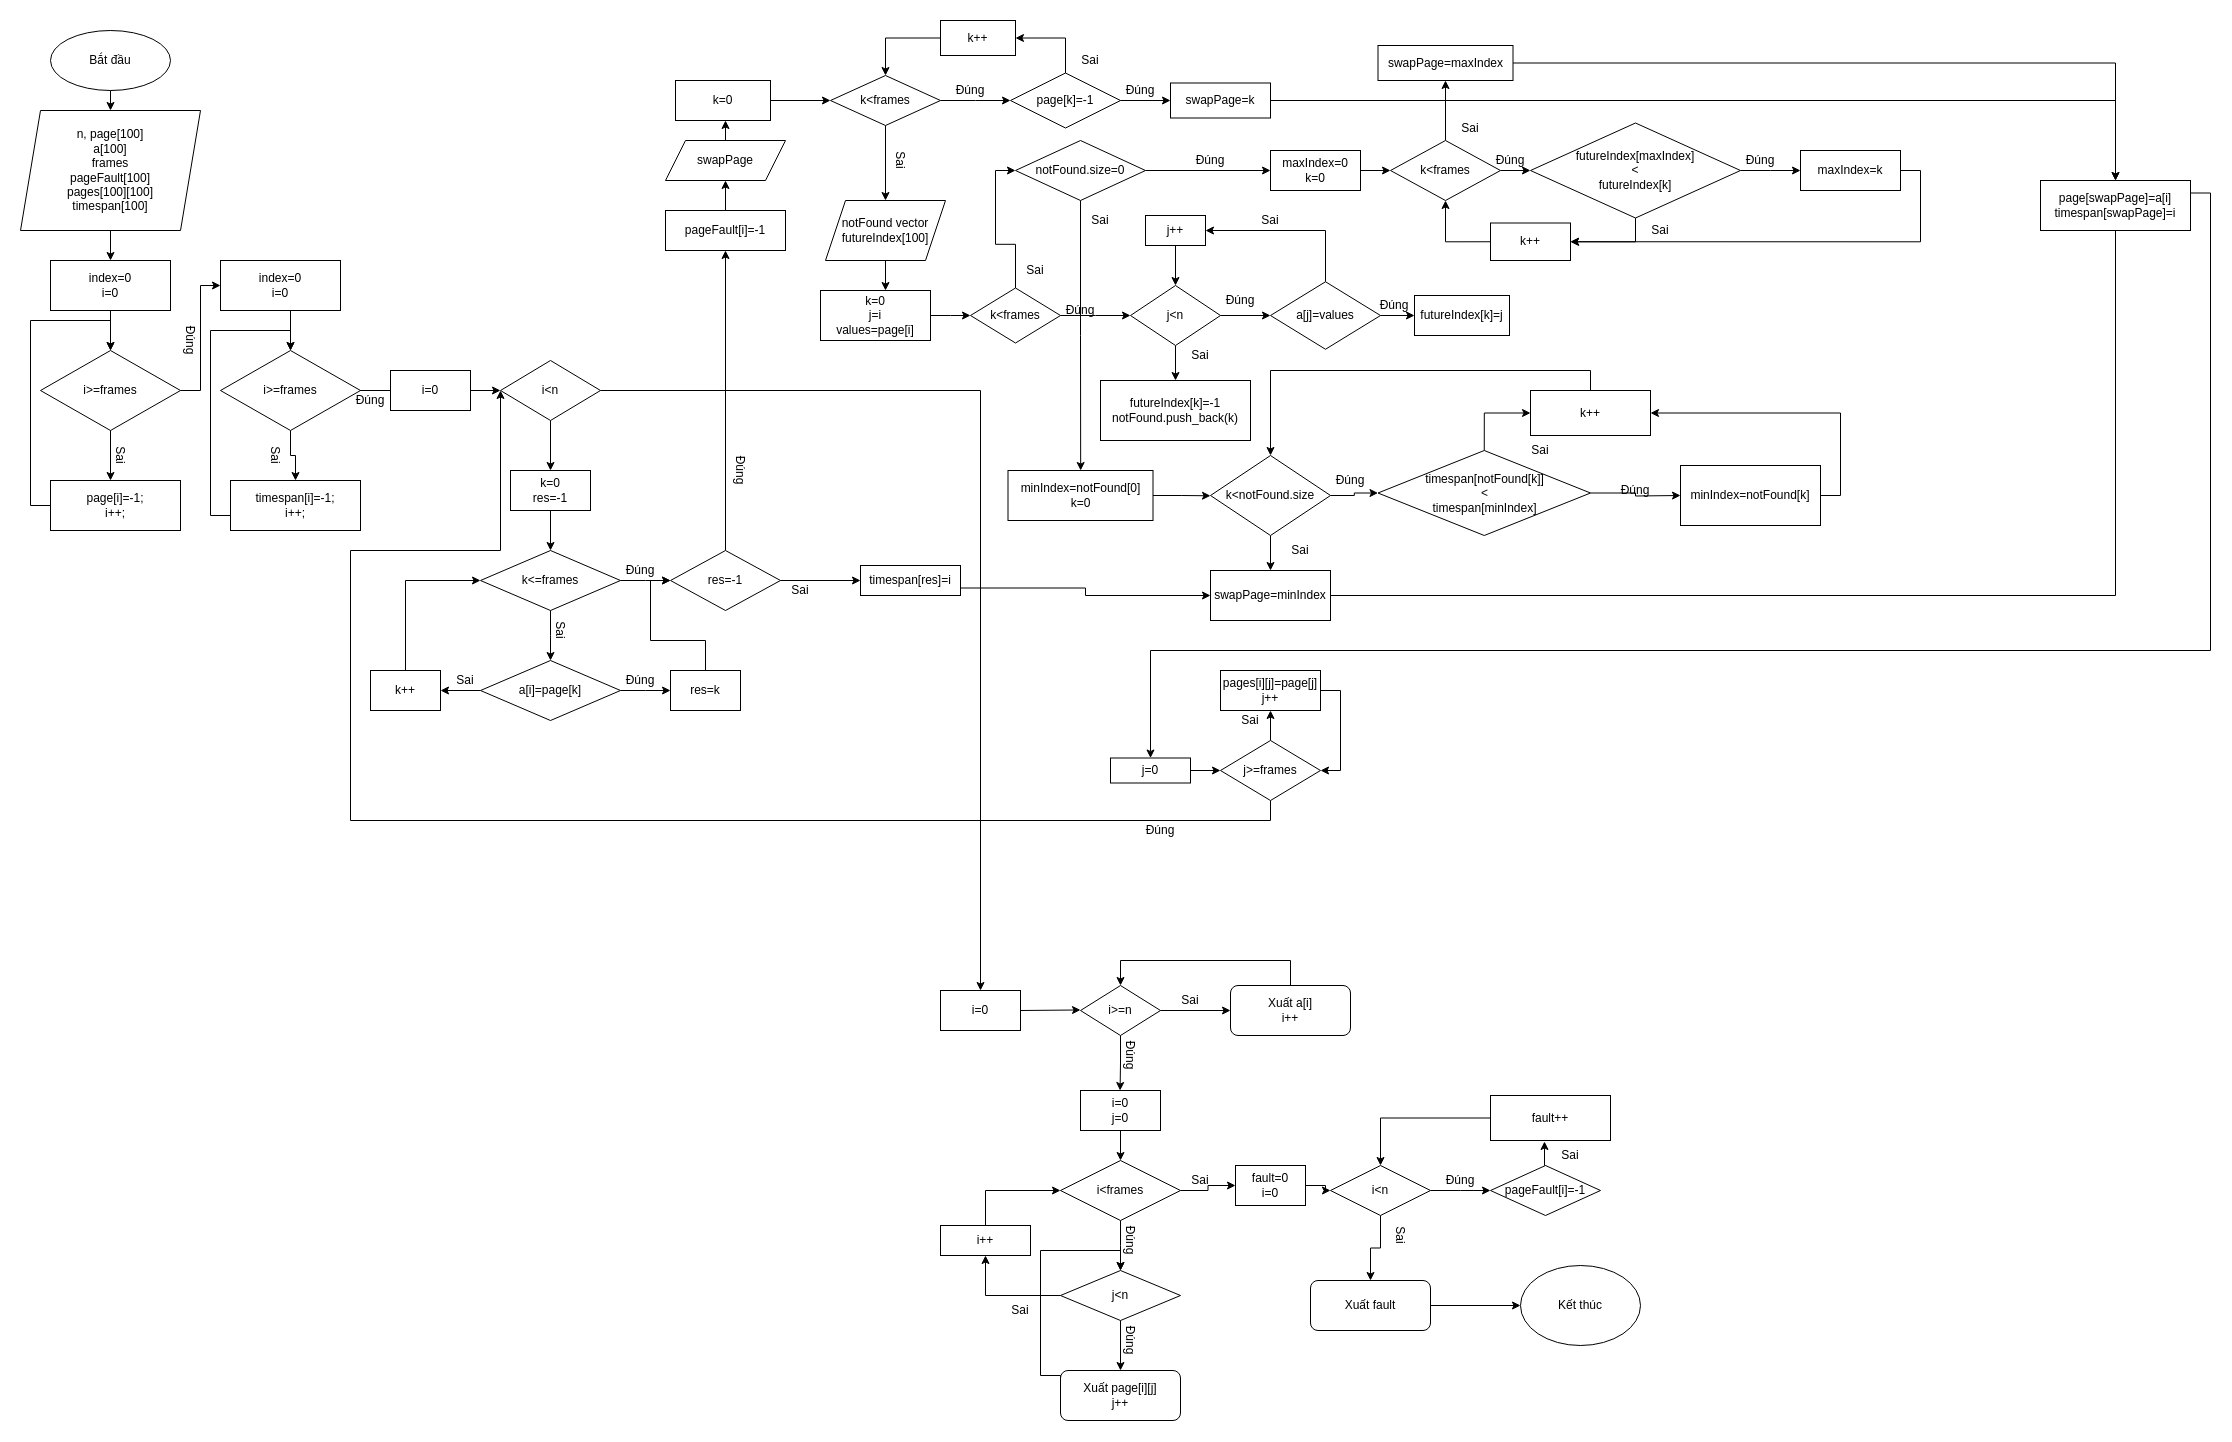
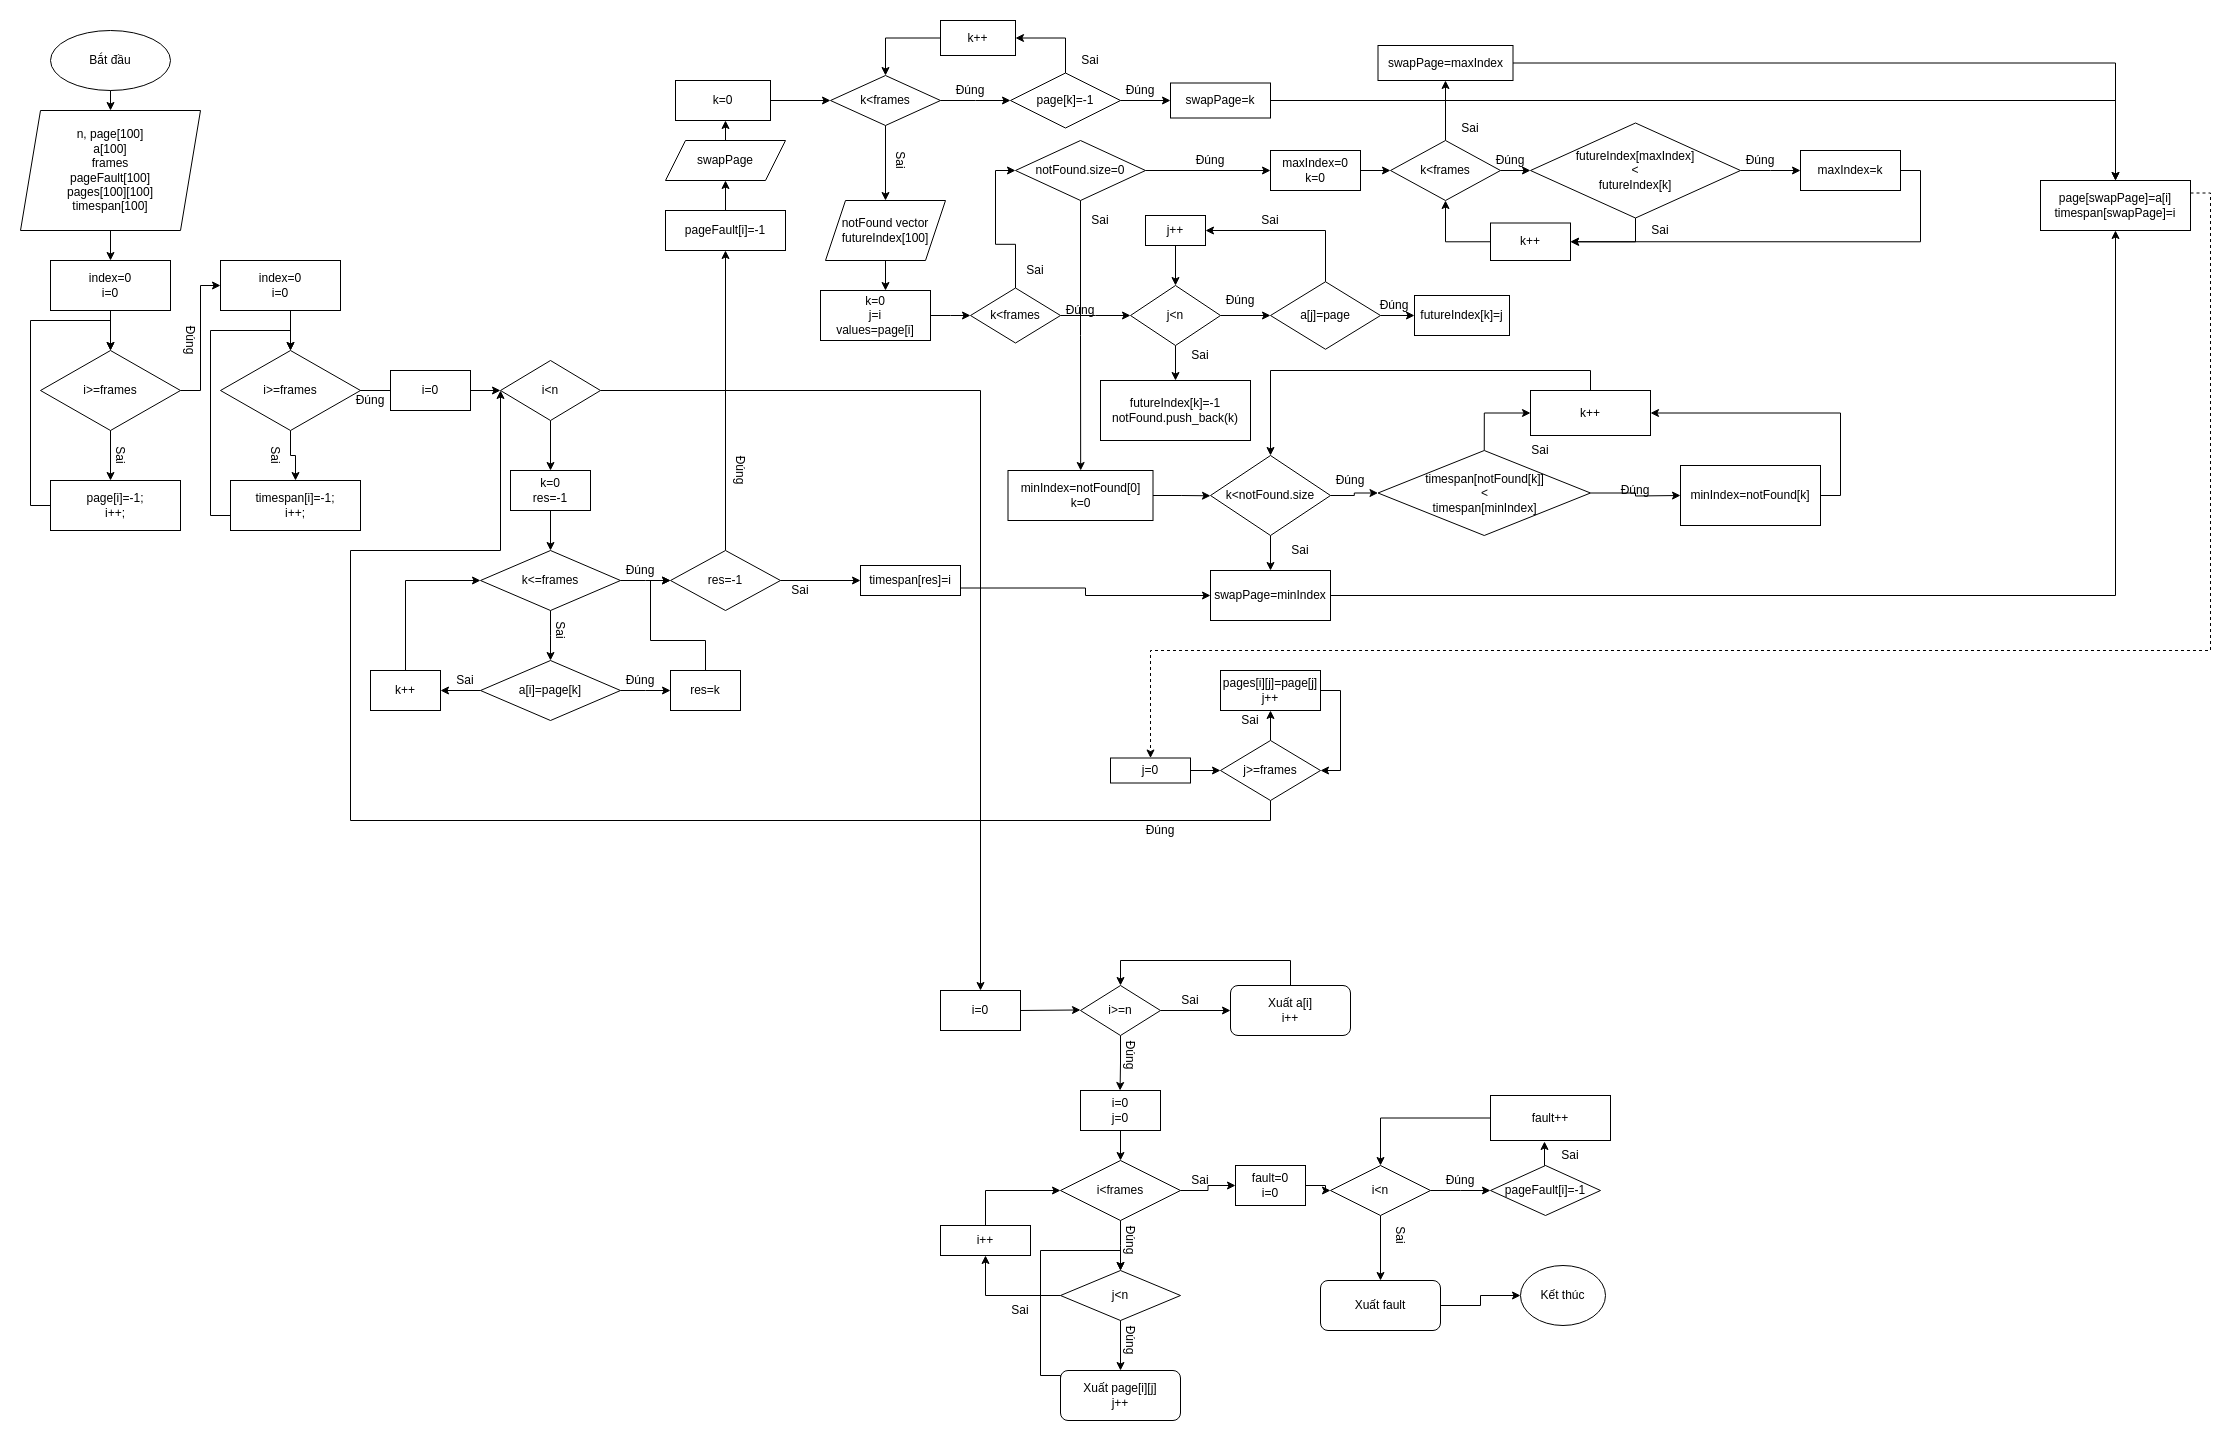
(2116, 237) -> (2116, 239)
(1326, 316) -> (1326, 316)
(1869, 651) -> (1869, 651)
(1371, 1306) -> (1381, 1306)
(1581, 1306) -> (1563, 1296)
